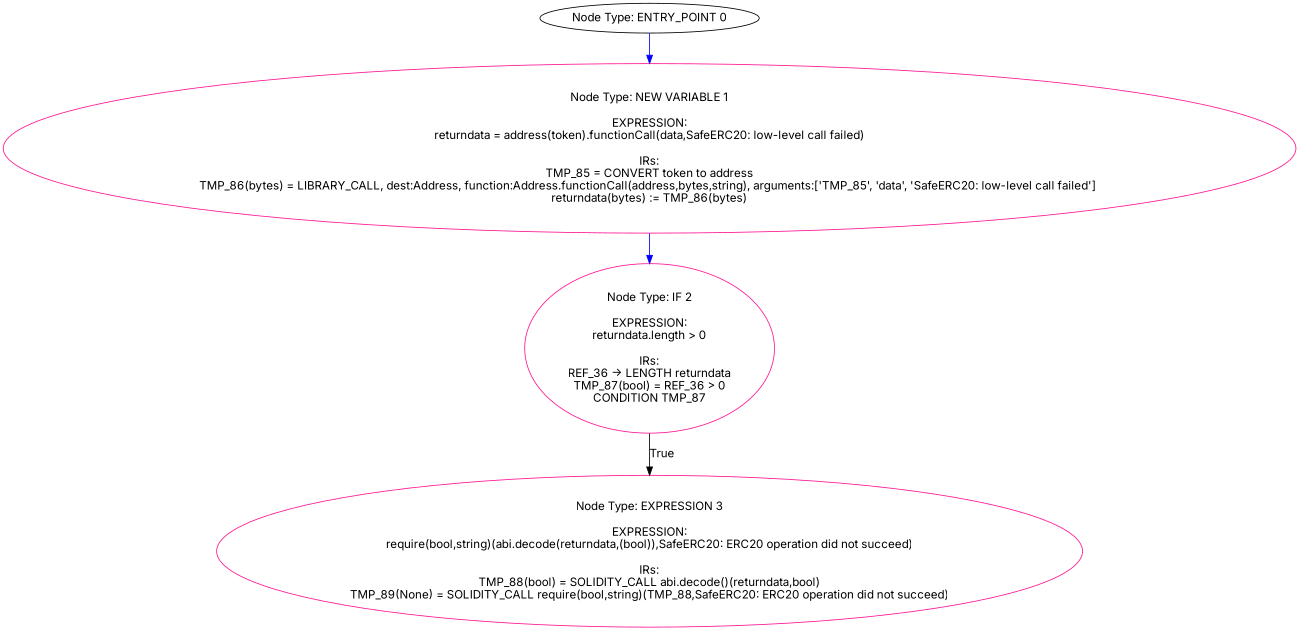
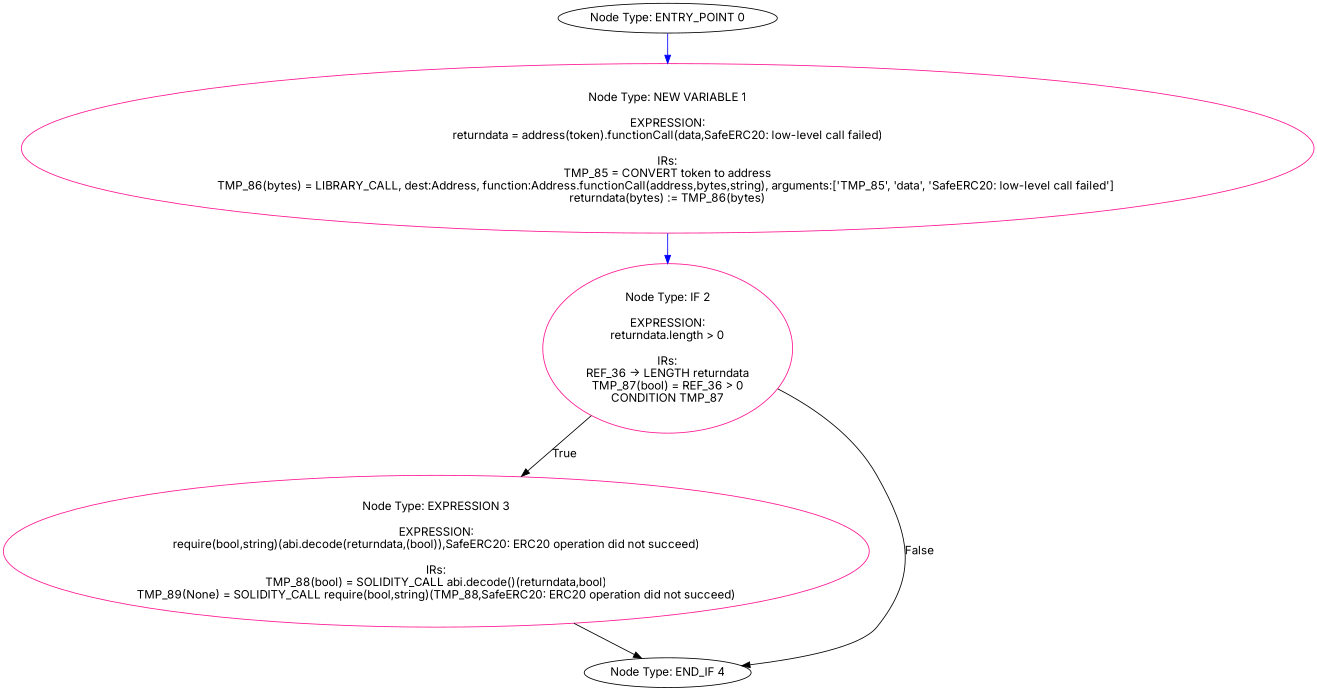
none -> (668, 673)
